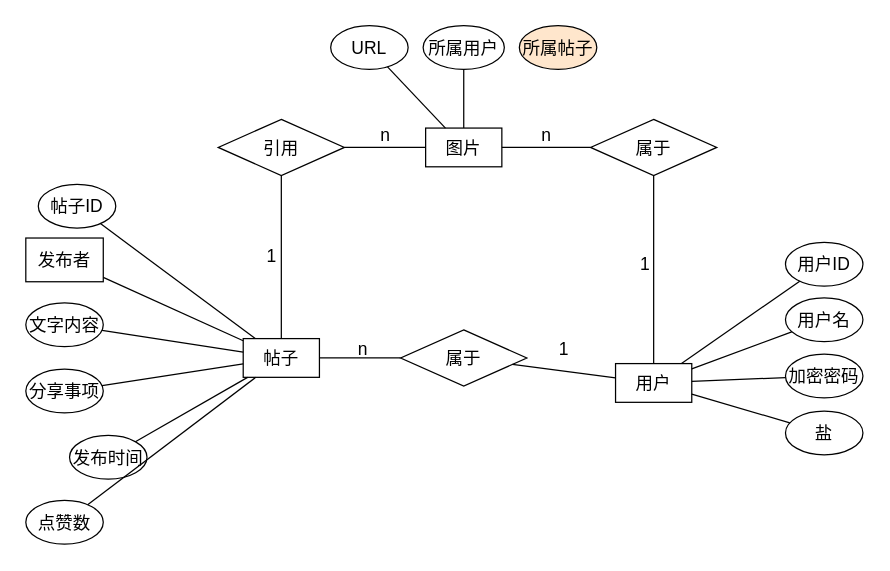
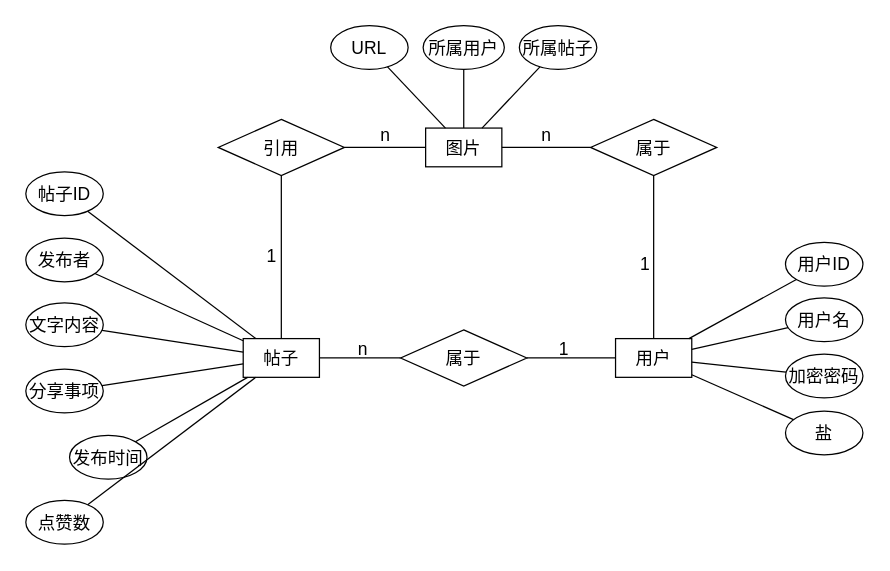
(558, 48) -> (558, 48)
none -> (511, 97)
(77, 206) -> (64, 194)
(64, 260) -> (64, 260)
(654, 383) -> (654, 358)
